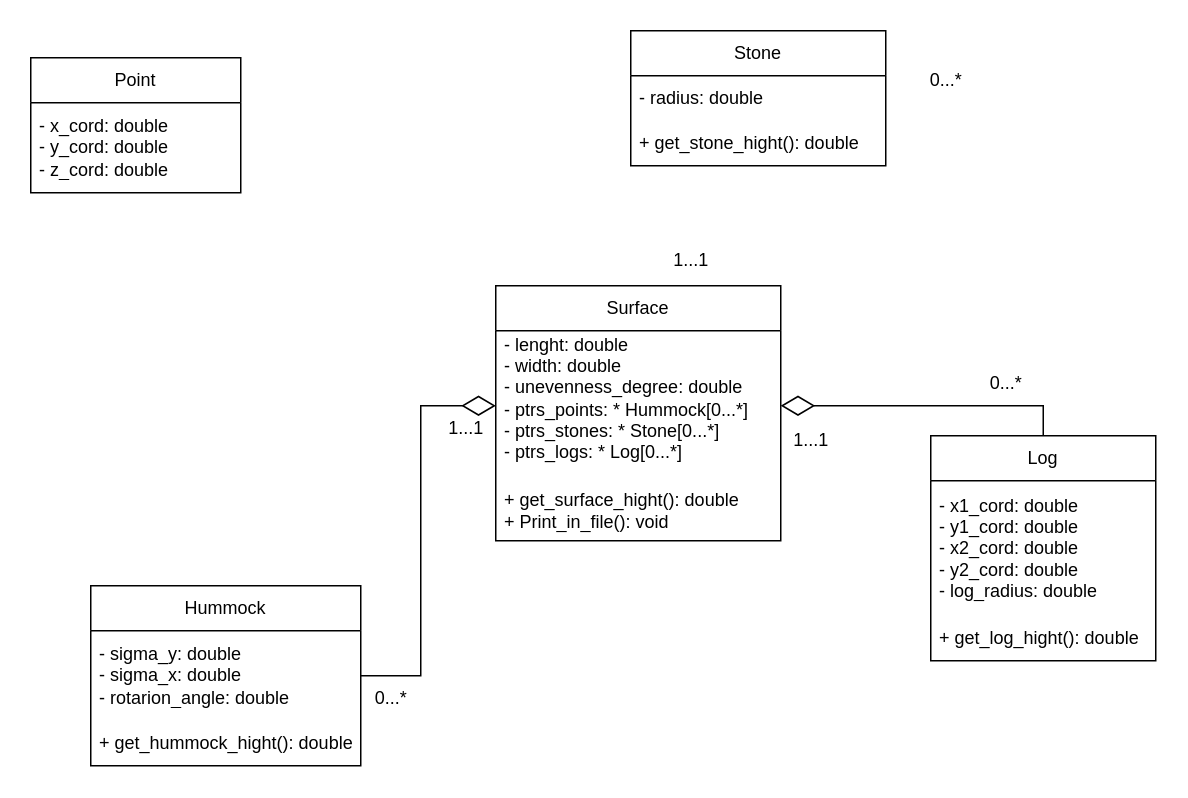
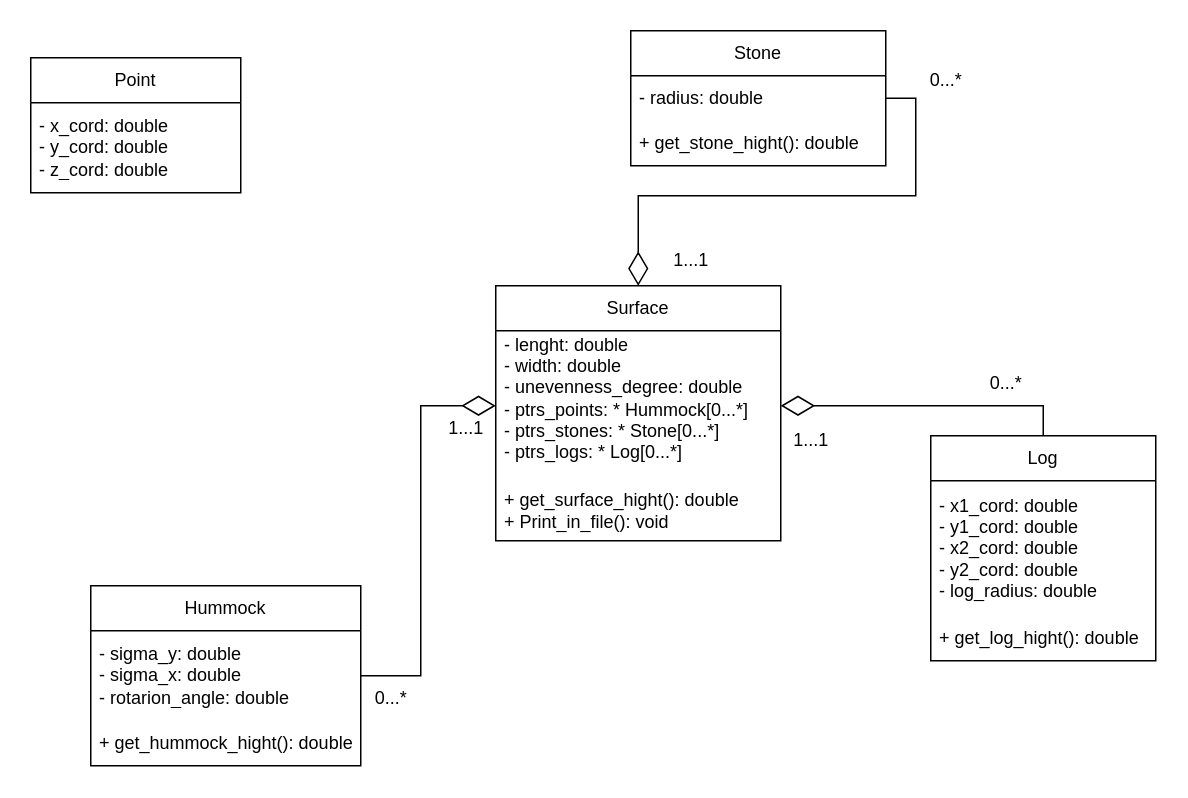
none -> (812, 196)
